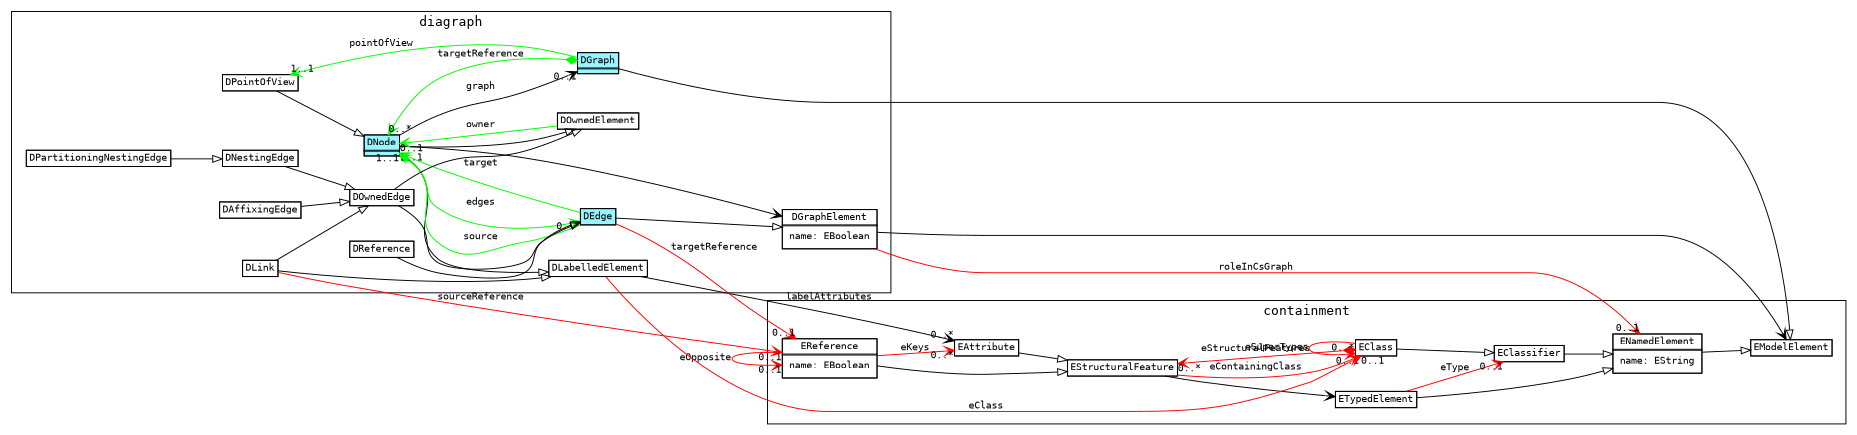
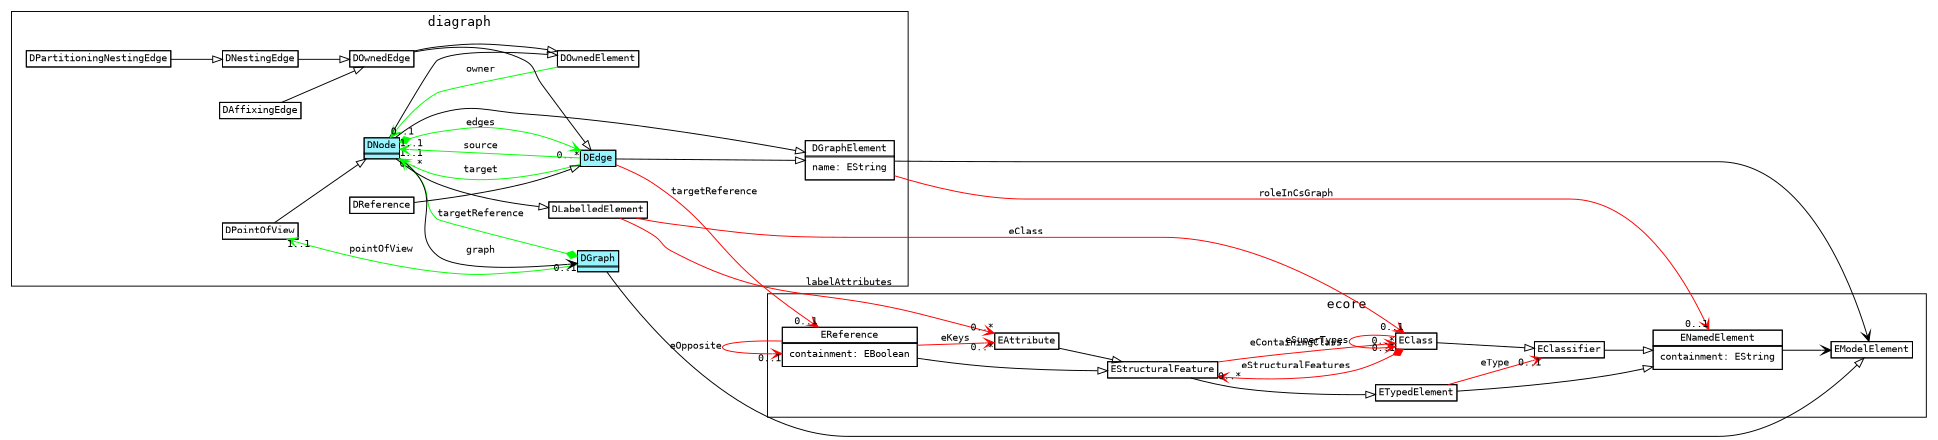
(588, 170) -> (593, 120)
(830, 236) -> (850, 167)
(260, 268) -> none
(801, 308) -> (739, 280)
(1307, 311) -> (1347, 305)
(1722, 351) -> (1802, 350)
(1657, 361) -> (1718, 357)
(830, 366) -> (850, 354)
(1245, 387) -> (1277, 392)
